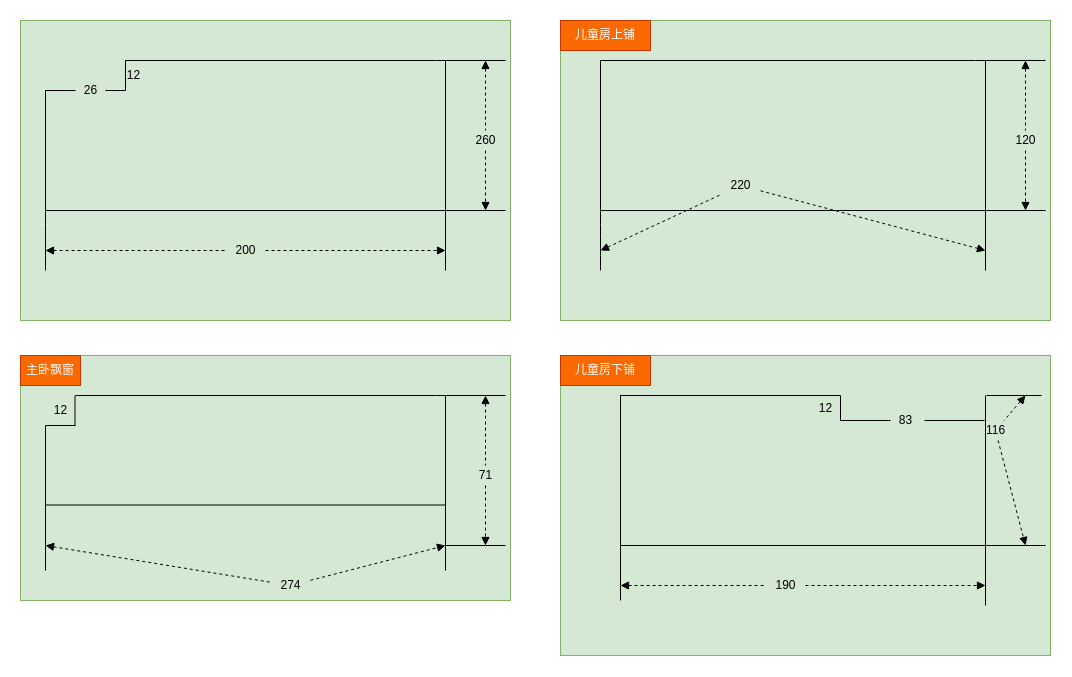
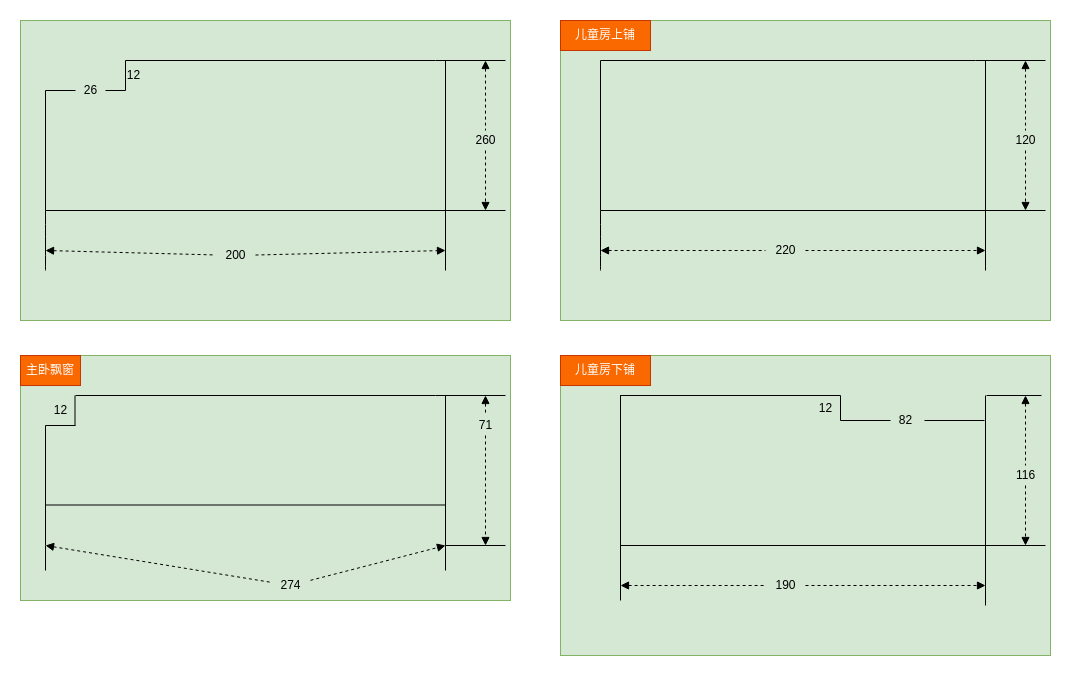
(741, 186) -> (786, 251)
(246, 251) -> (236, 256)
(906, 421) -> (906, 421)
(996, 431) -> (1026, 476)
(486, 476) -> (486, 426)
